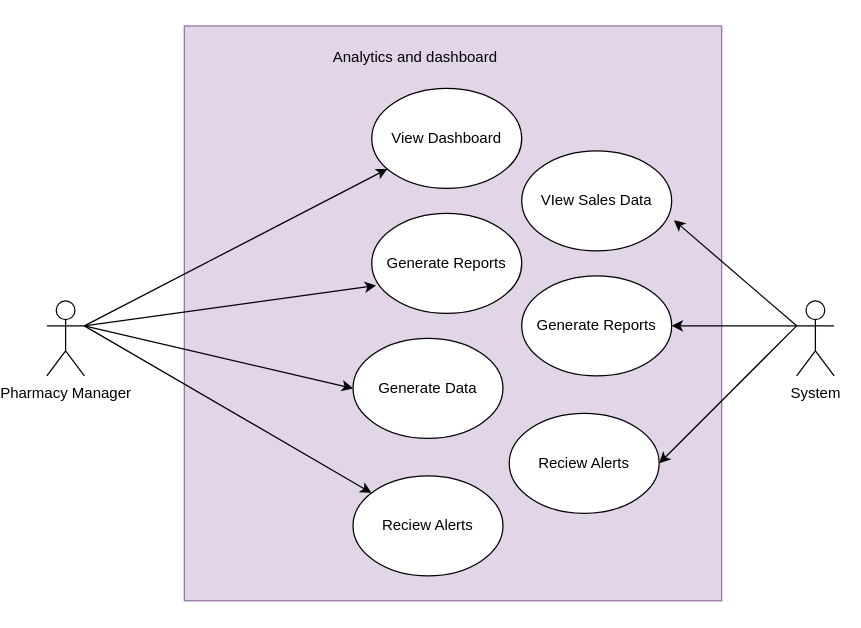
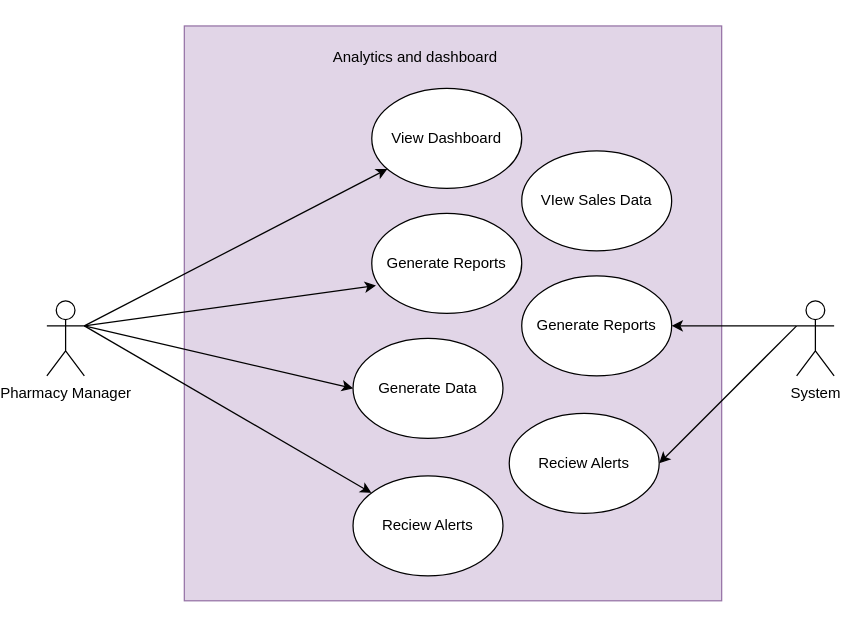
(737, 274) -> none
